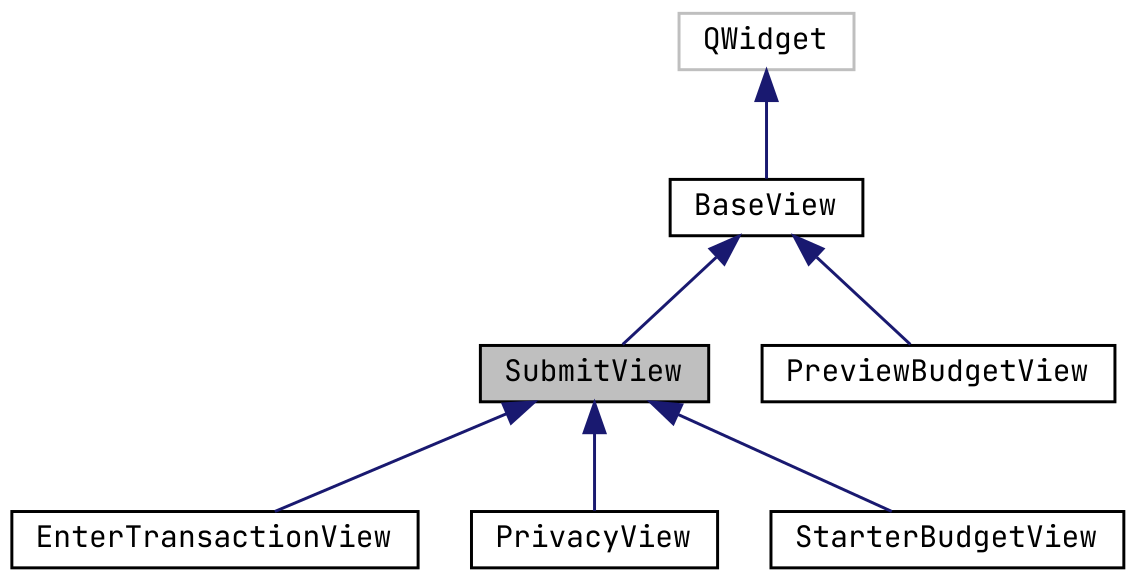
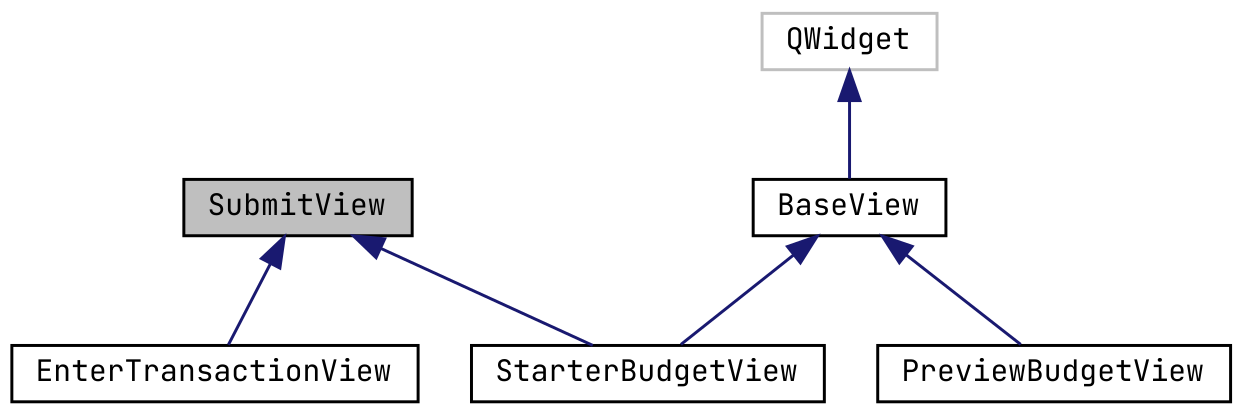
(670, 301) -> (737, 300)
(595, 540) -> none
